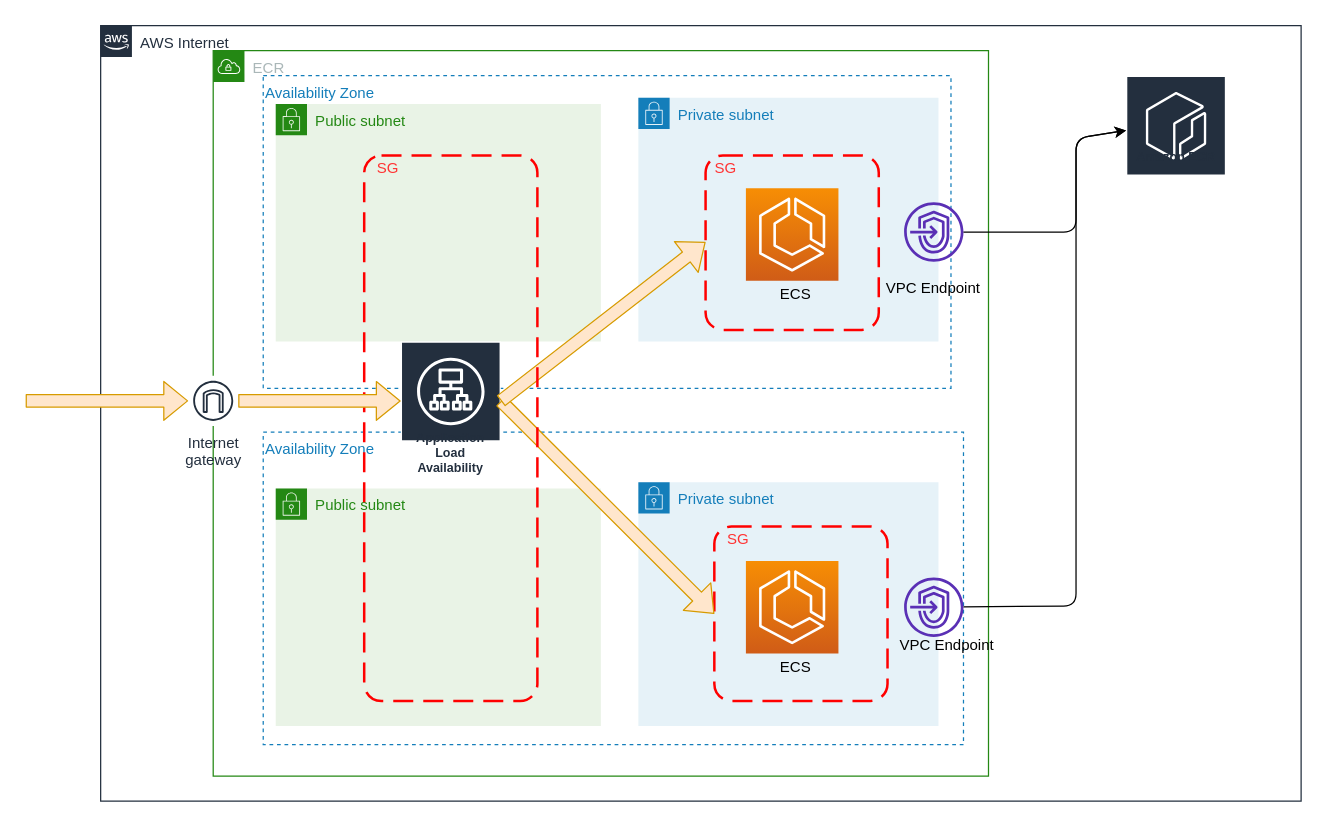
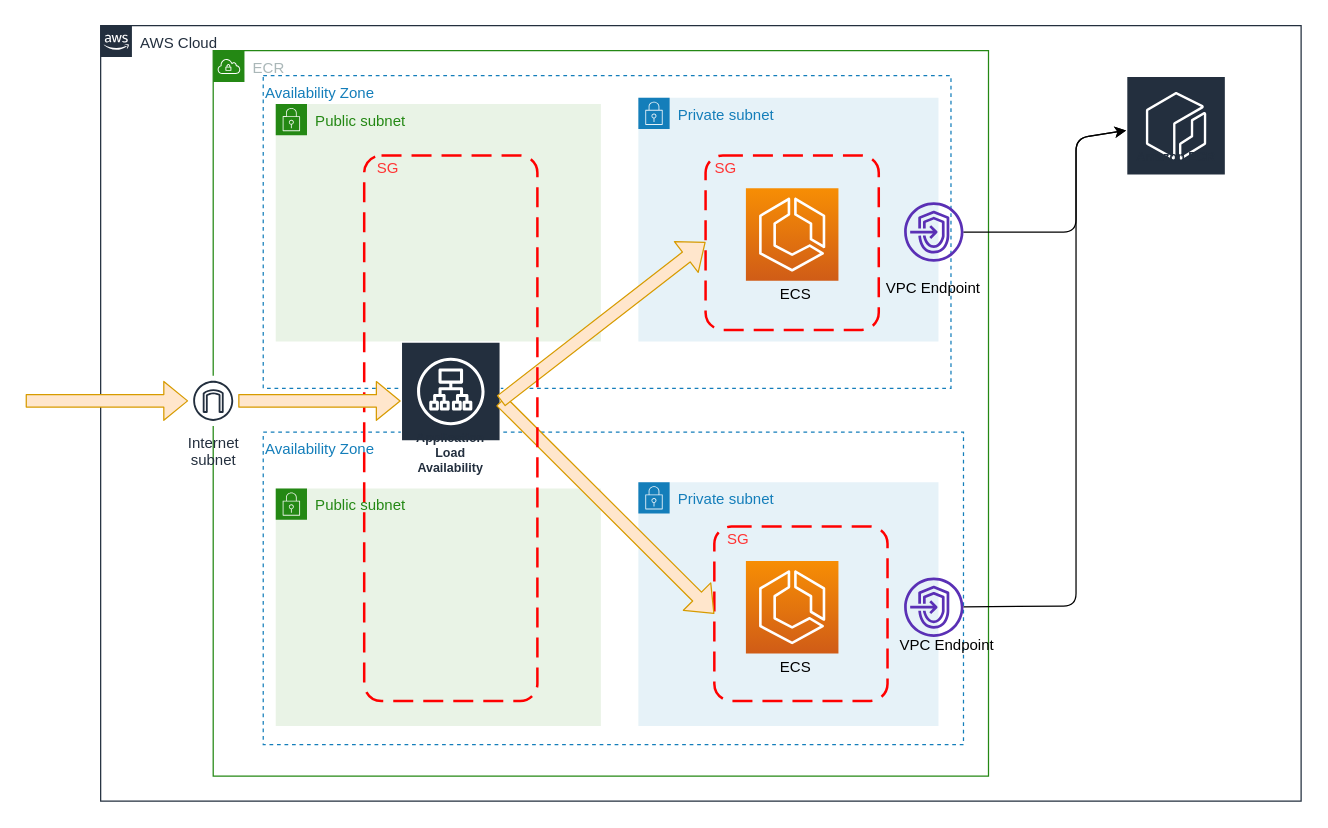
(189, 43) -> (175, 43)
(214, 452) -> (214, 452)
